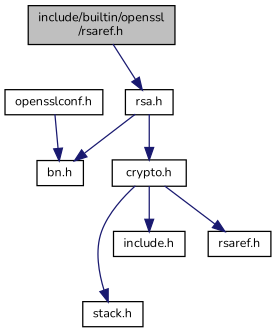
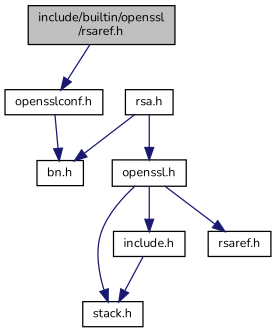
(124, 62) -> (79, 62)
(149, 173) -> (149, 173)
none -> (134, 273)
